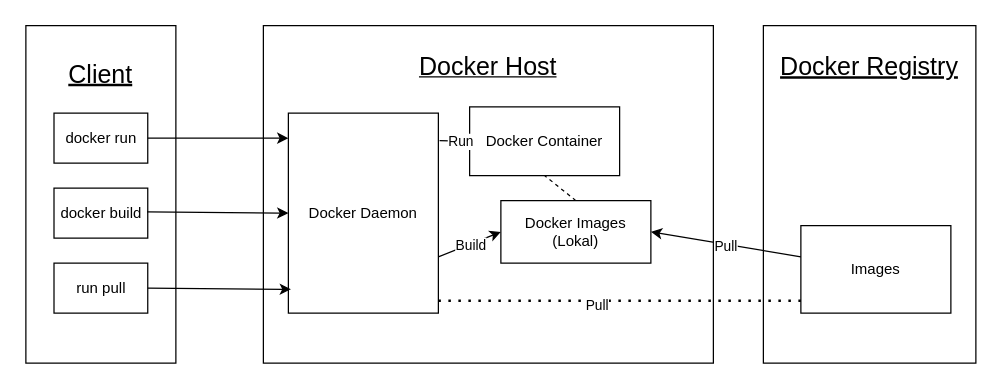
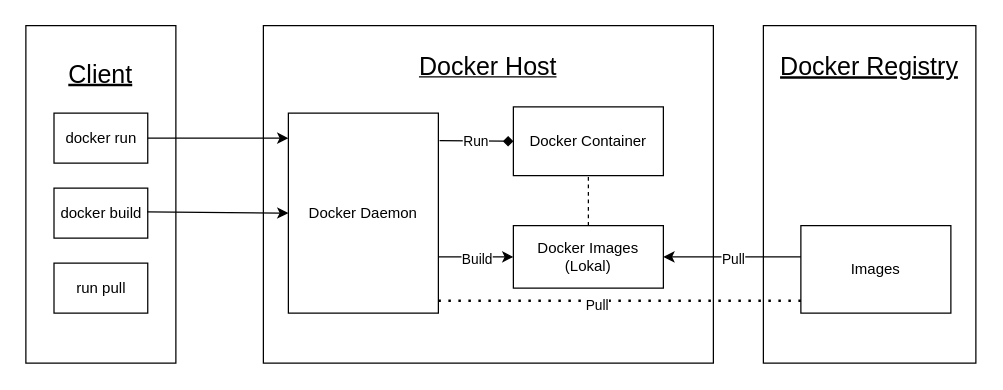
(544, 141) -> (588, 141)
(576, 232) -> (588, 257)
(215, 289) -> none
